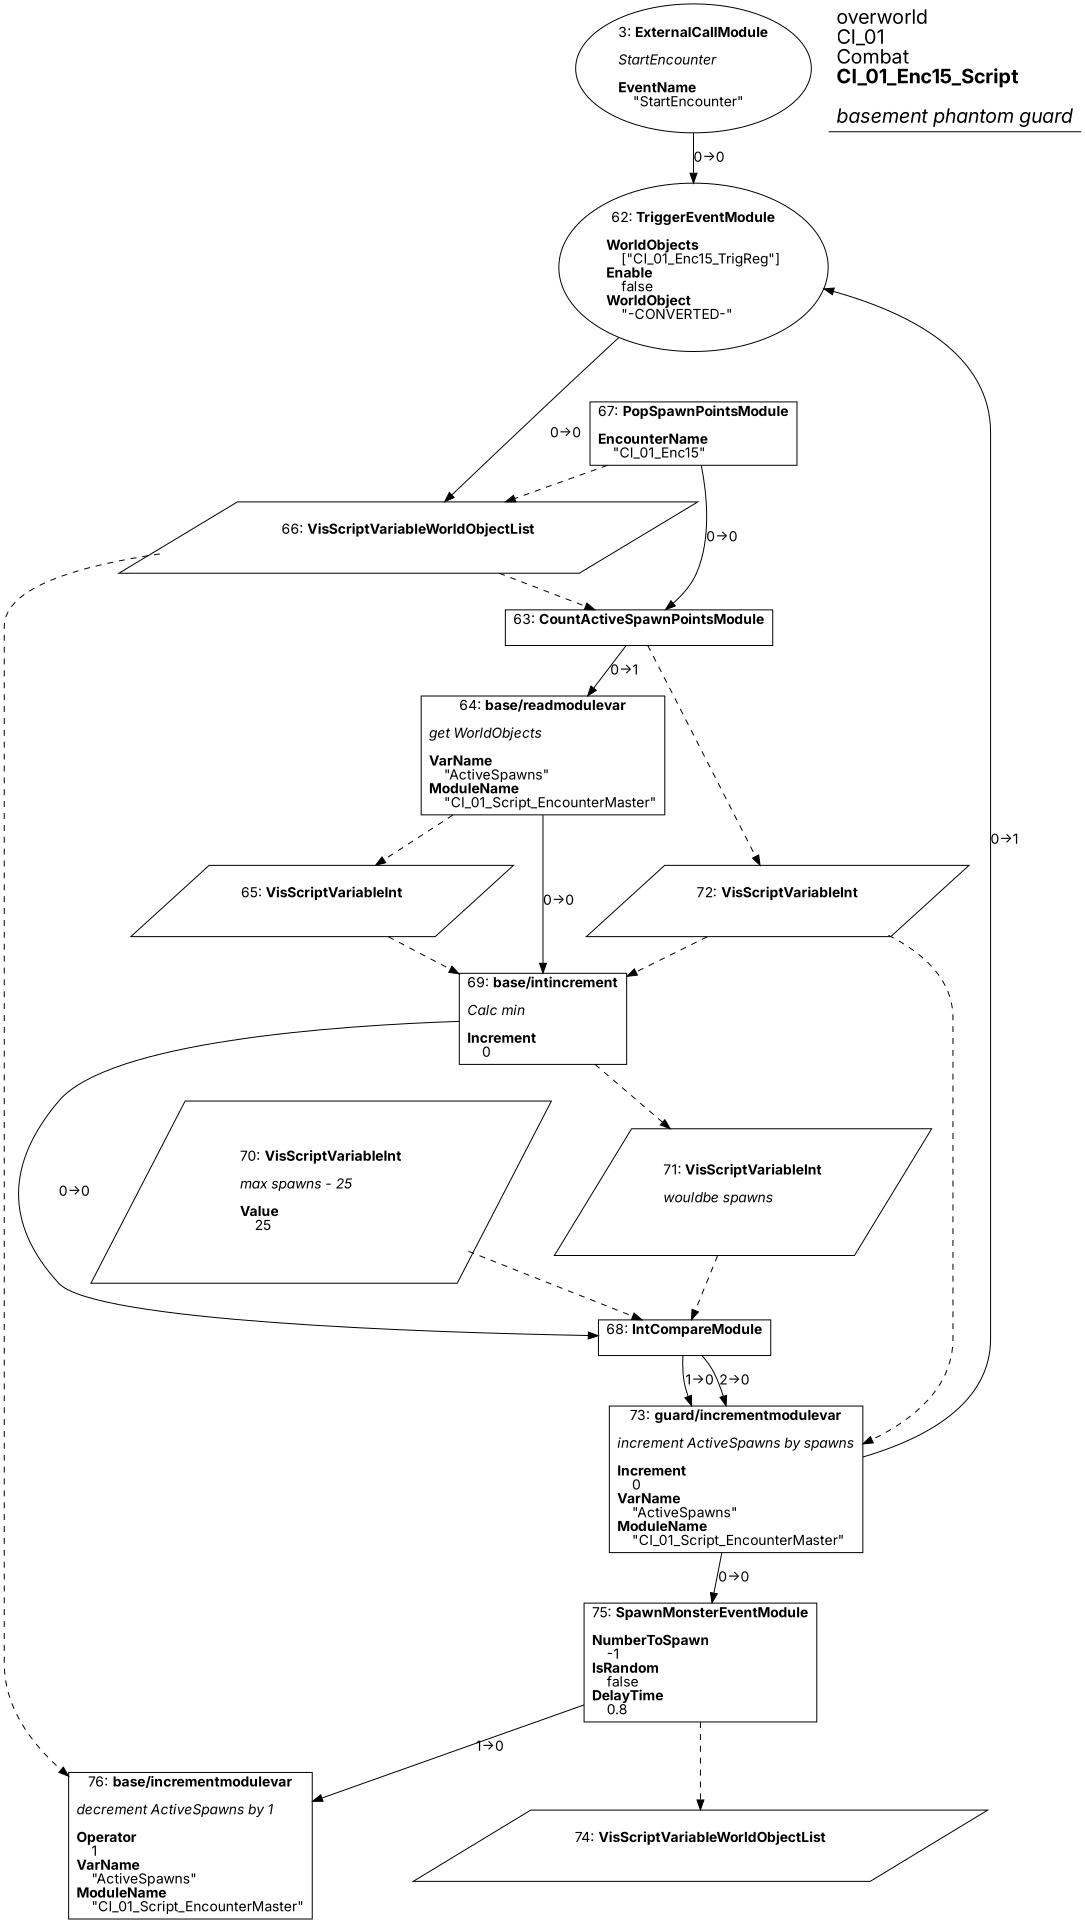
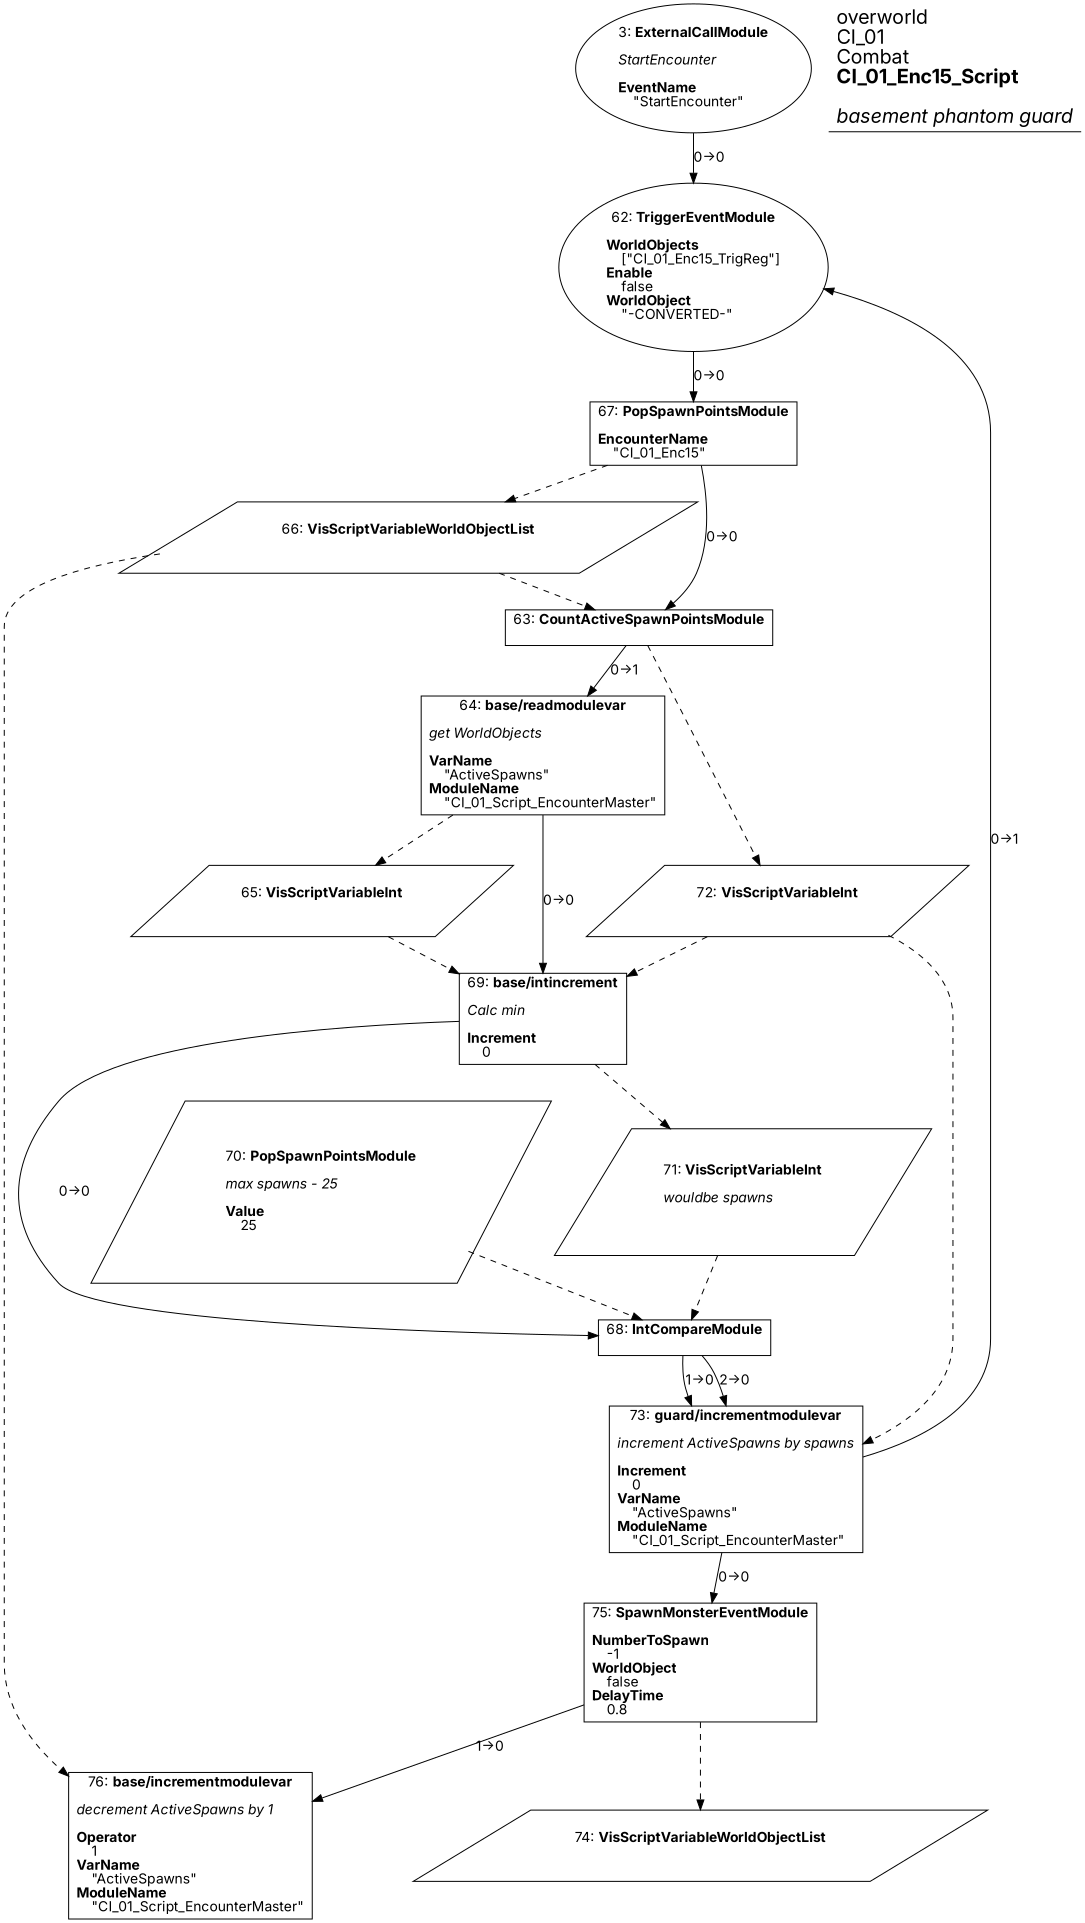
(535, 416) -> (694, 372)
(334, 1157) -> (334, 1157)
(626, 1669) -> (635, 1669)
